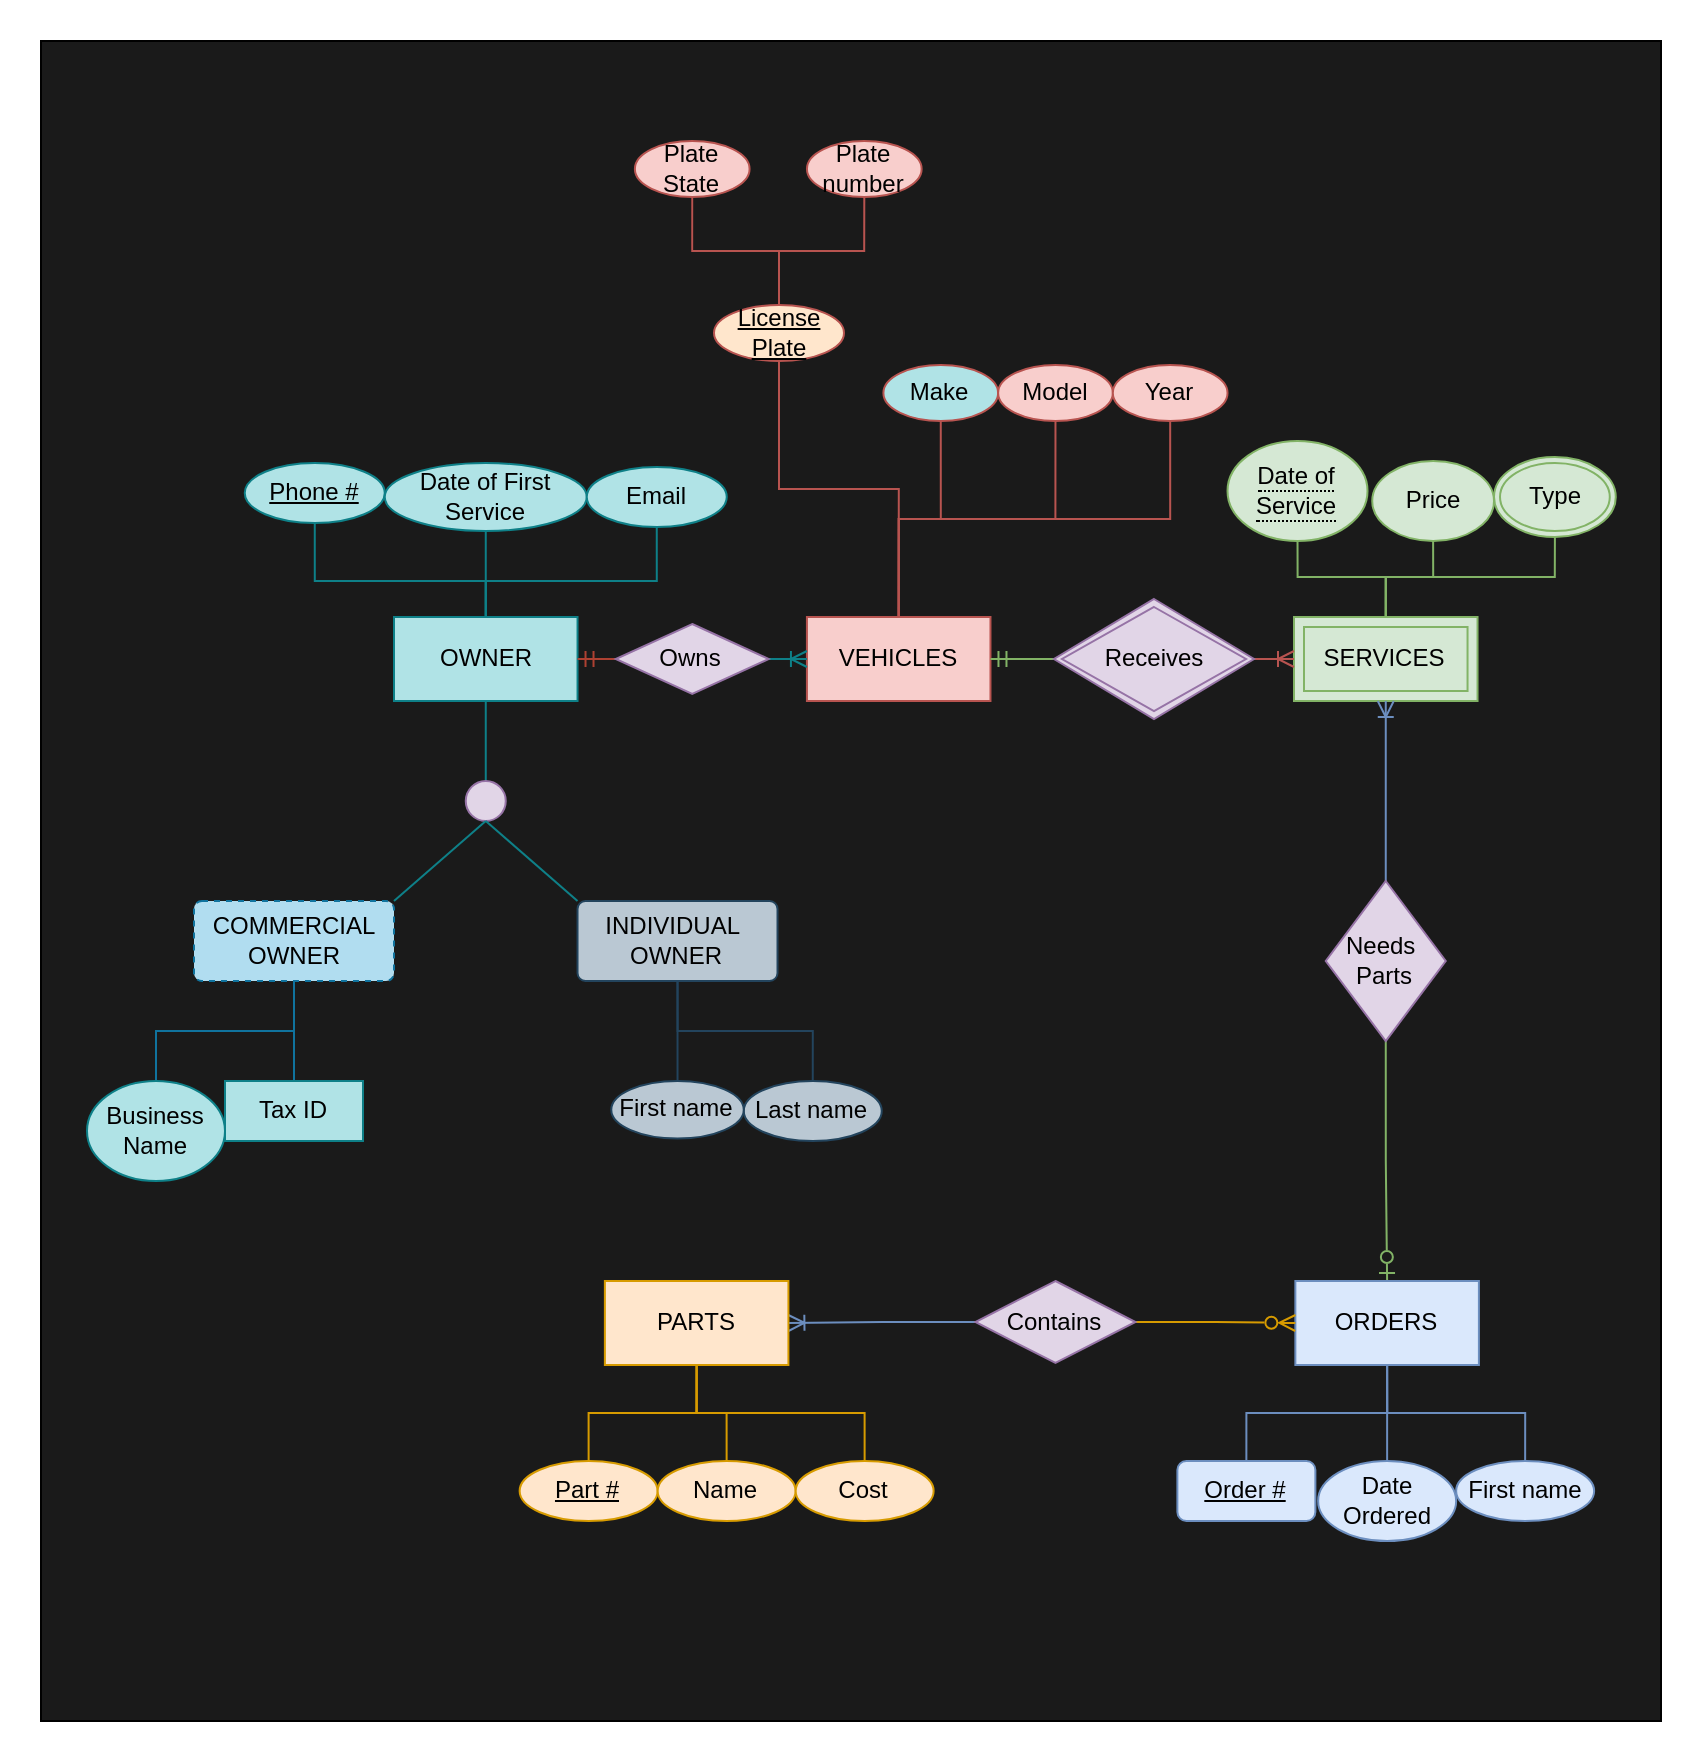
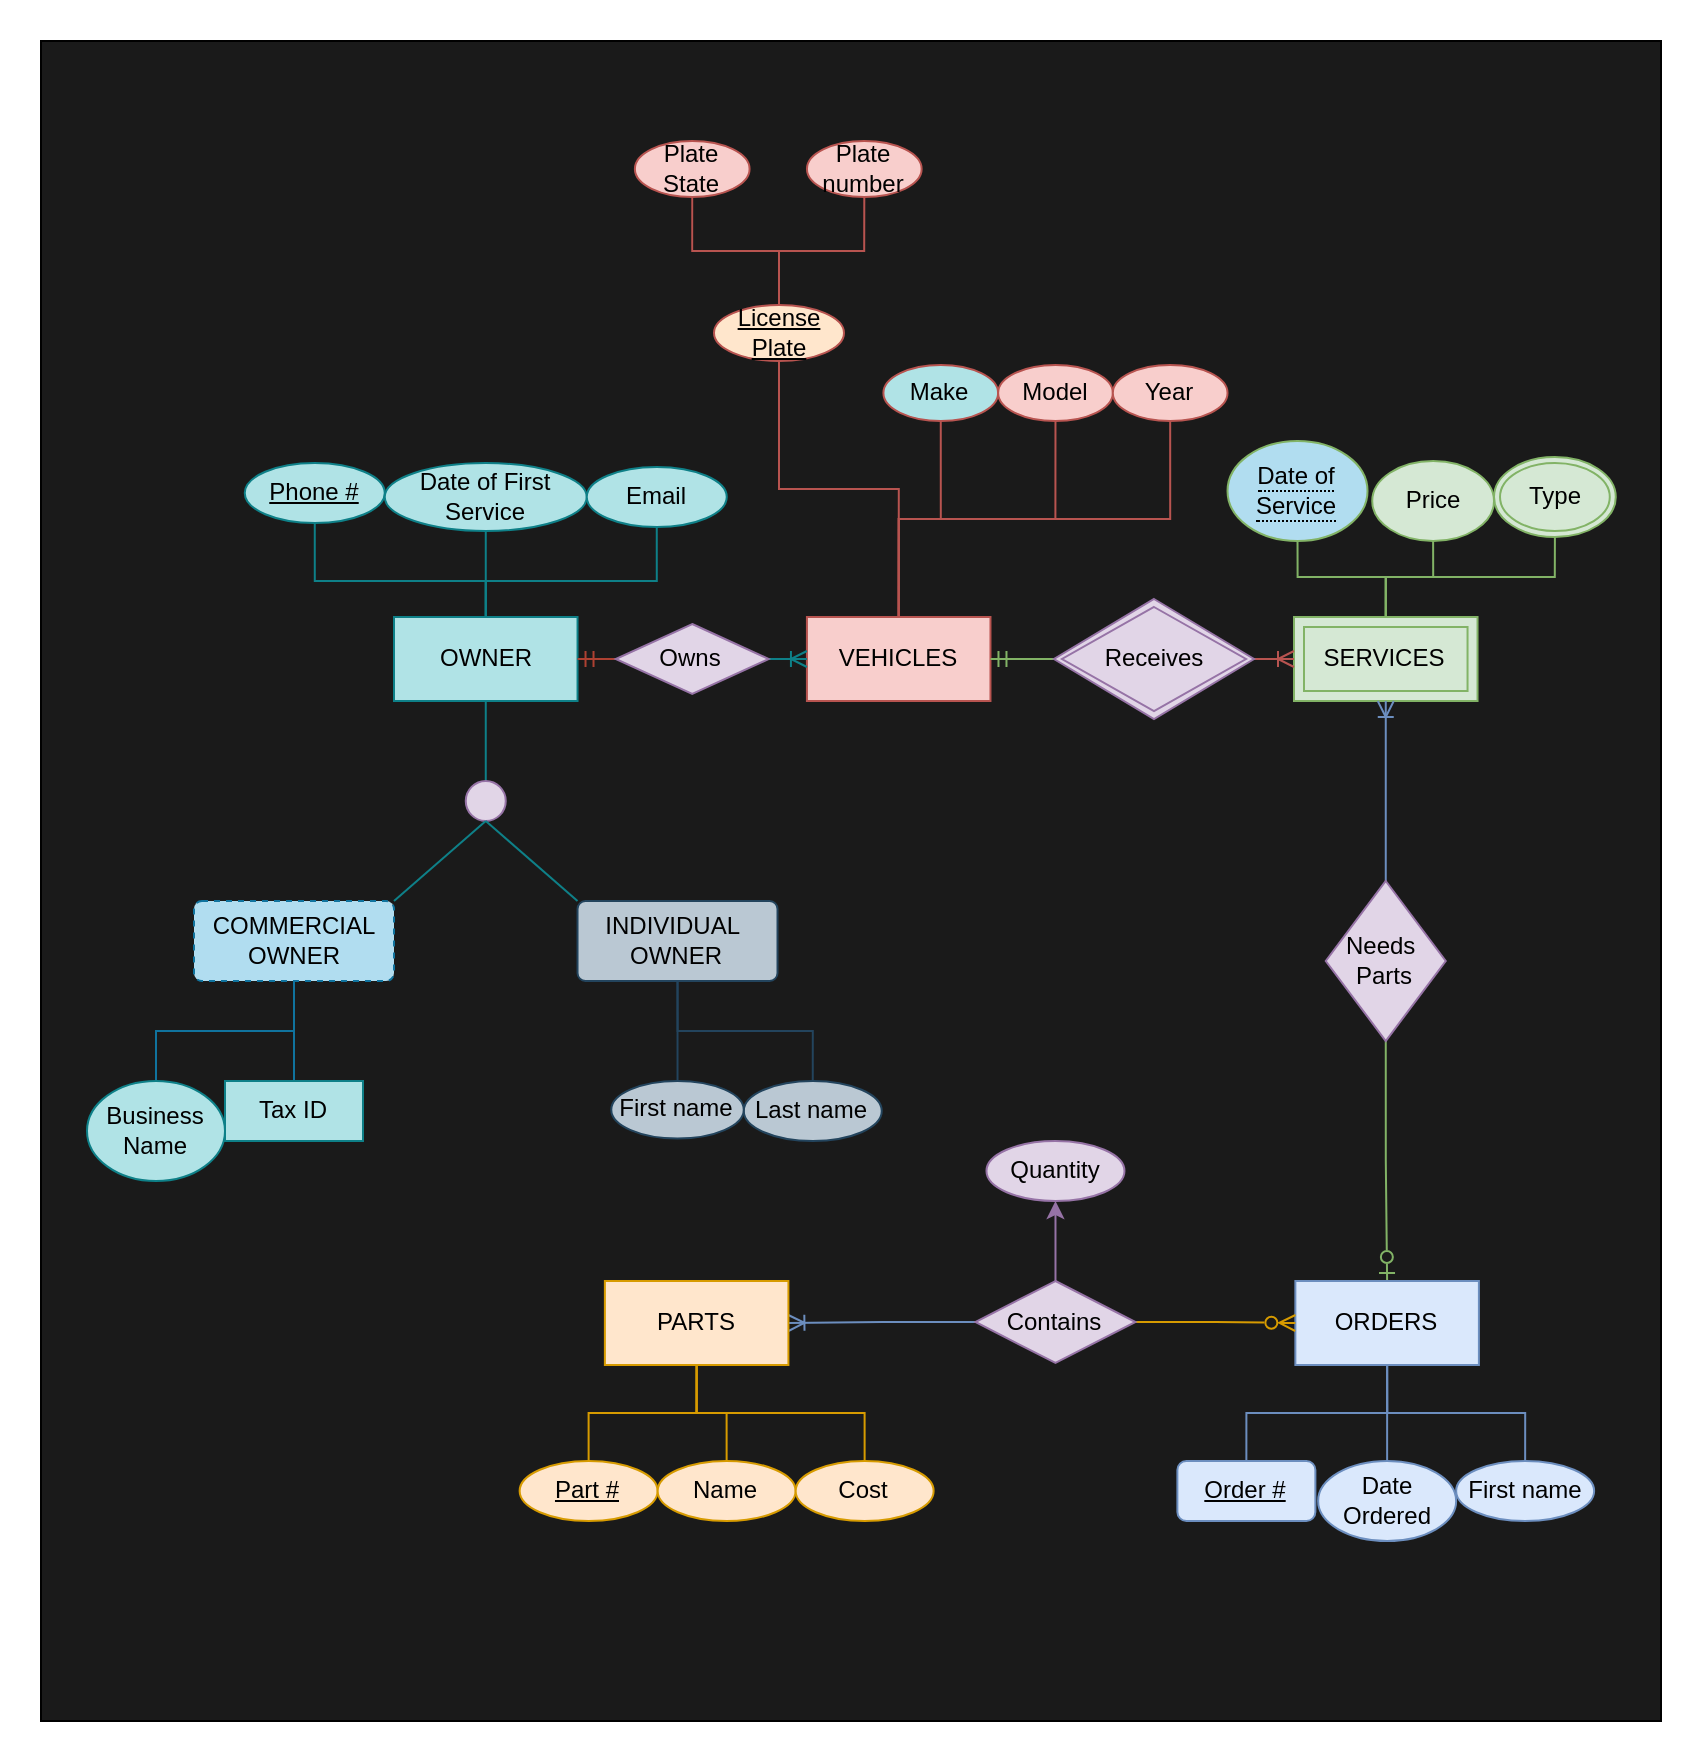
(1298, 491) -> (1298, 491)
none -> (1055, 1171)
none -> (1055, 1248)
